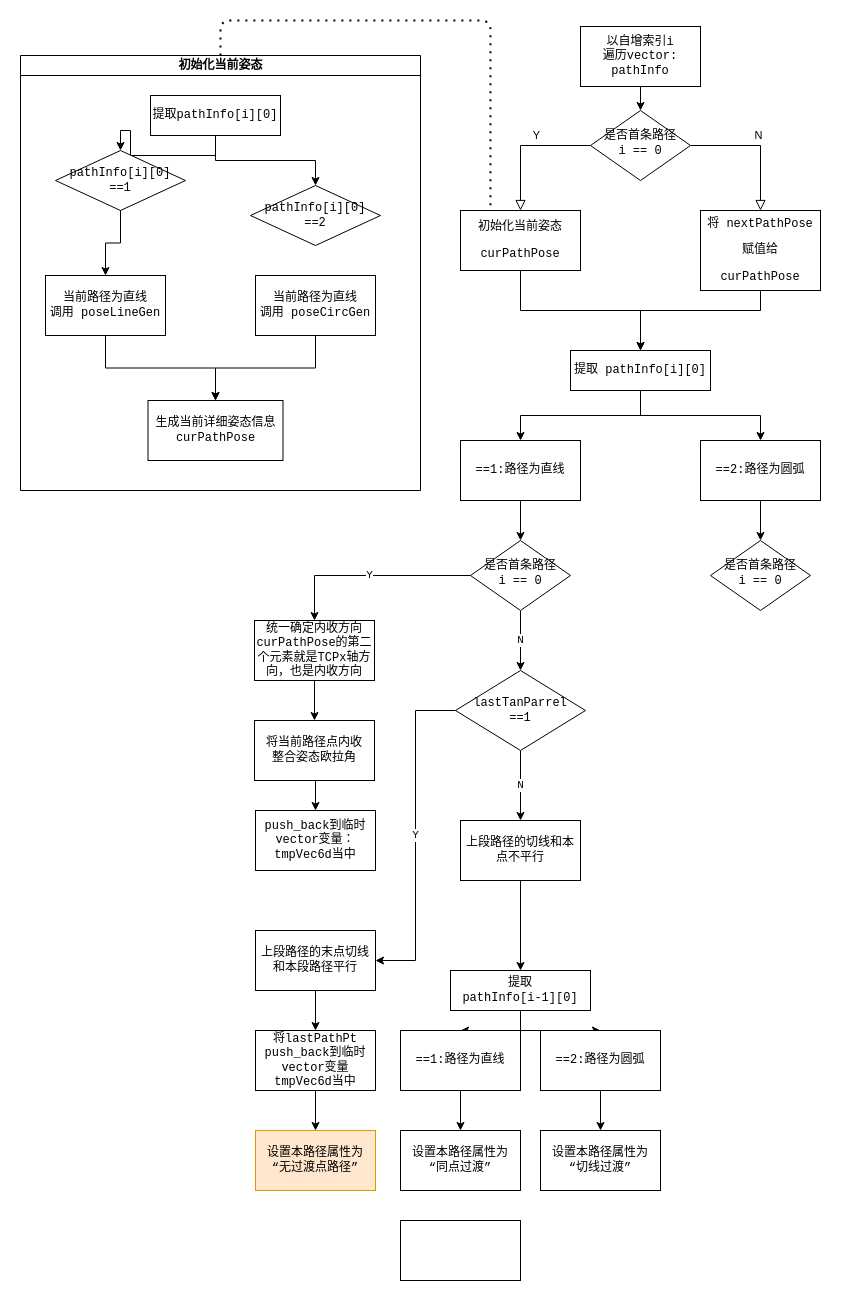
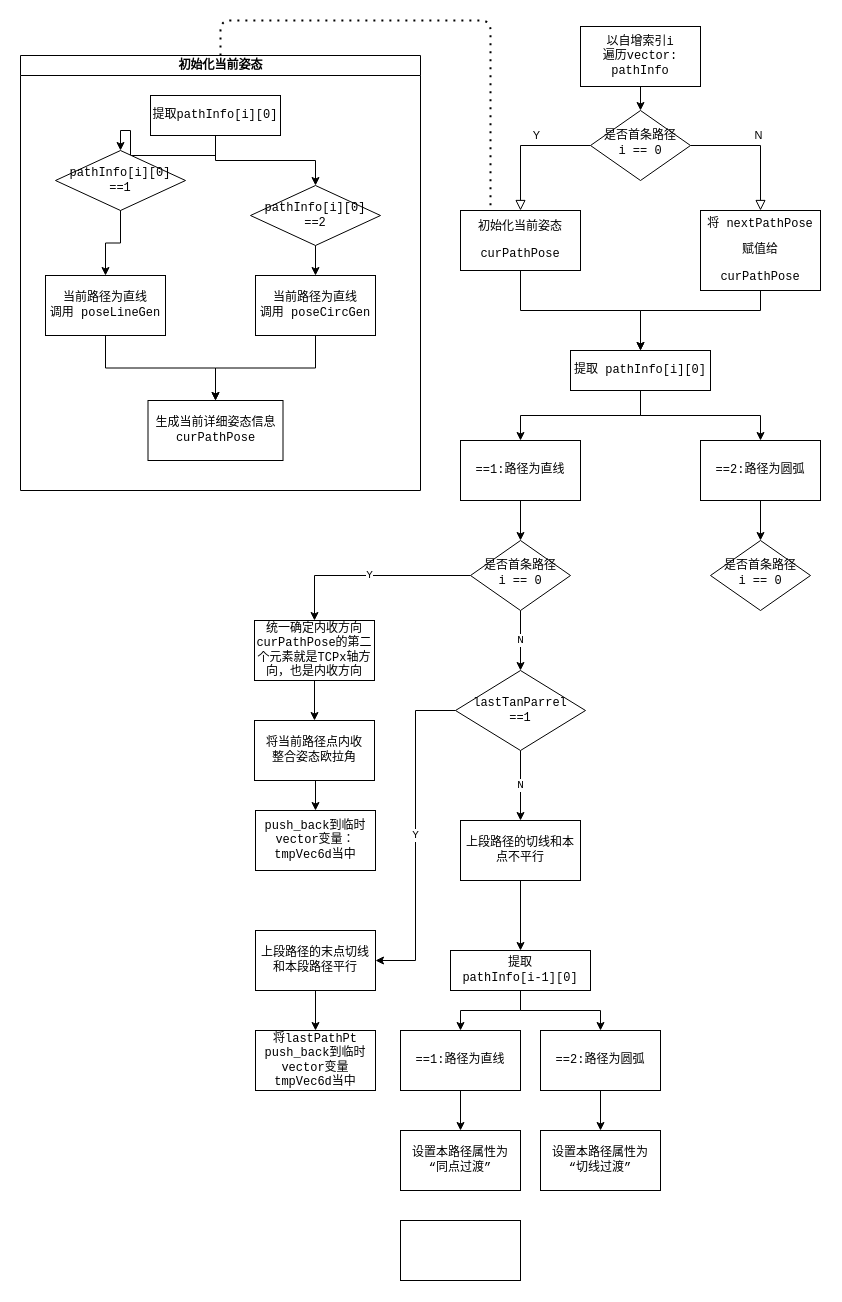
none -> (316, 257)
(521, 991) -> (521, 971)
(316, 1107) -> none
(316, 1161) -> none
